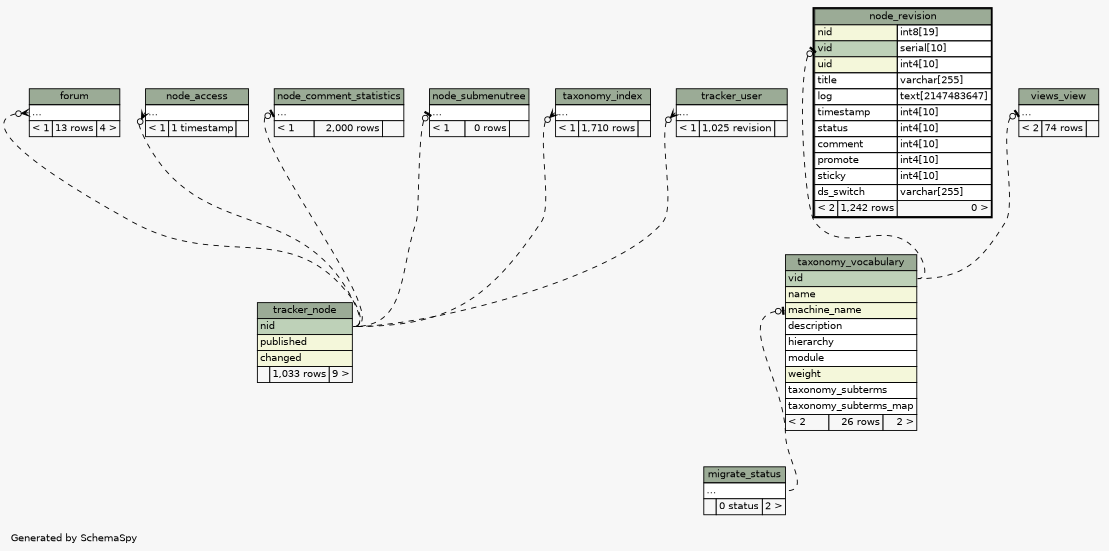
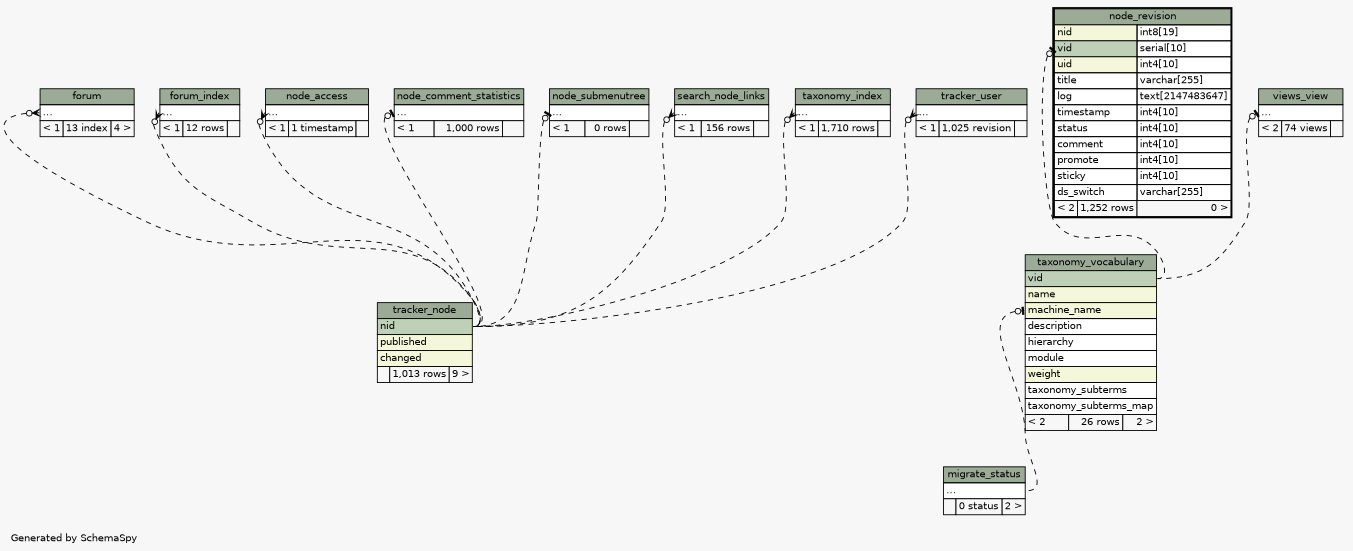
none -> (200, 113)
none -> (722, 113)
(75, 128) -> (87, 128)
(353, 128) -> (473, 128)
(1064, 128) -> (1306, 128)
(868, 208) -> (1107, 208)
(300, 374) -> (419, 374)
